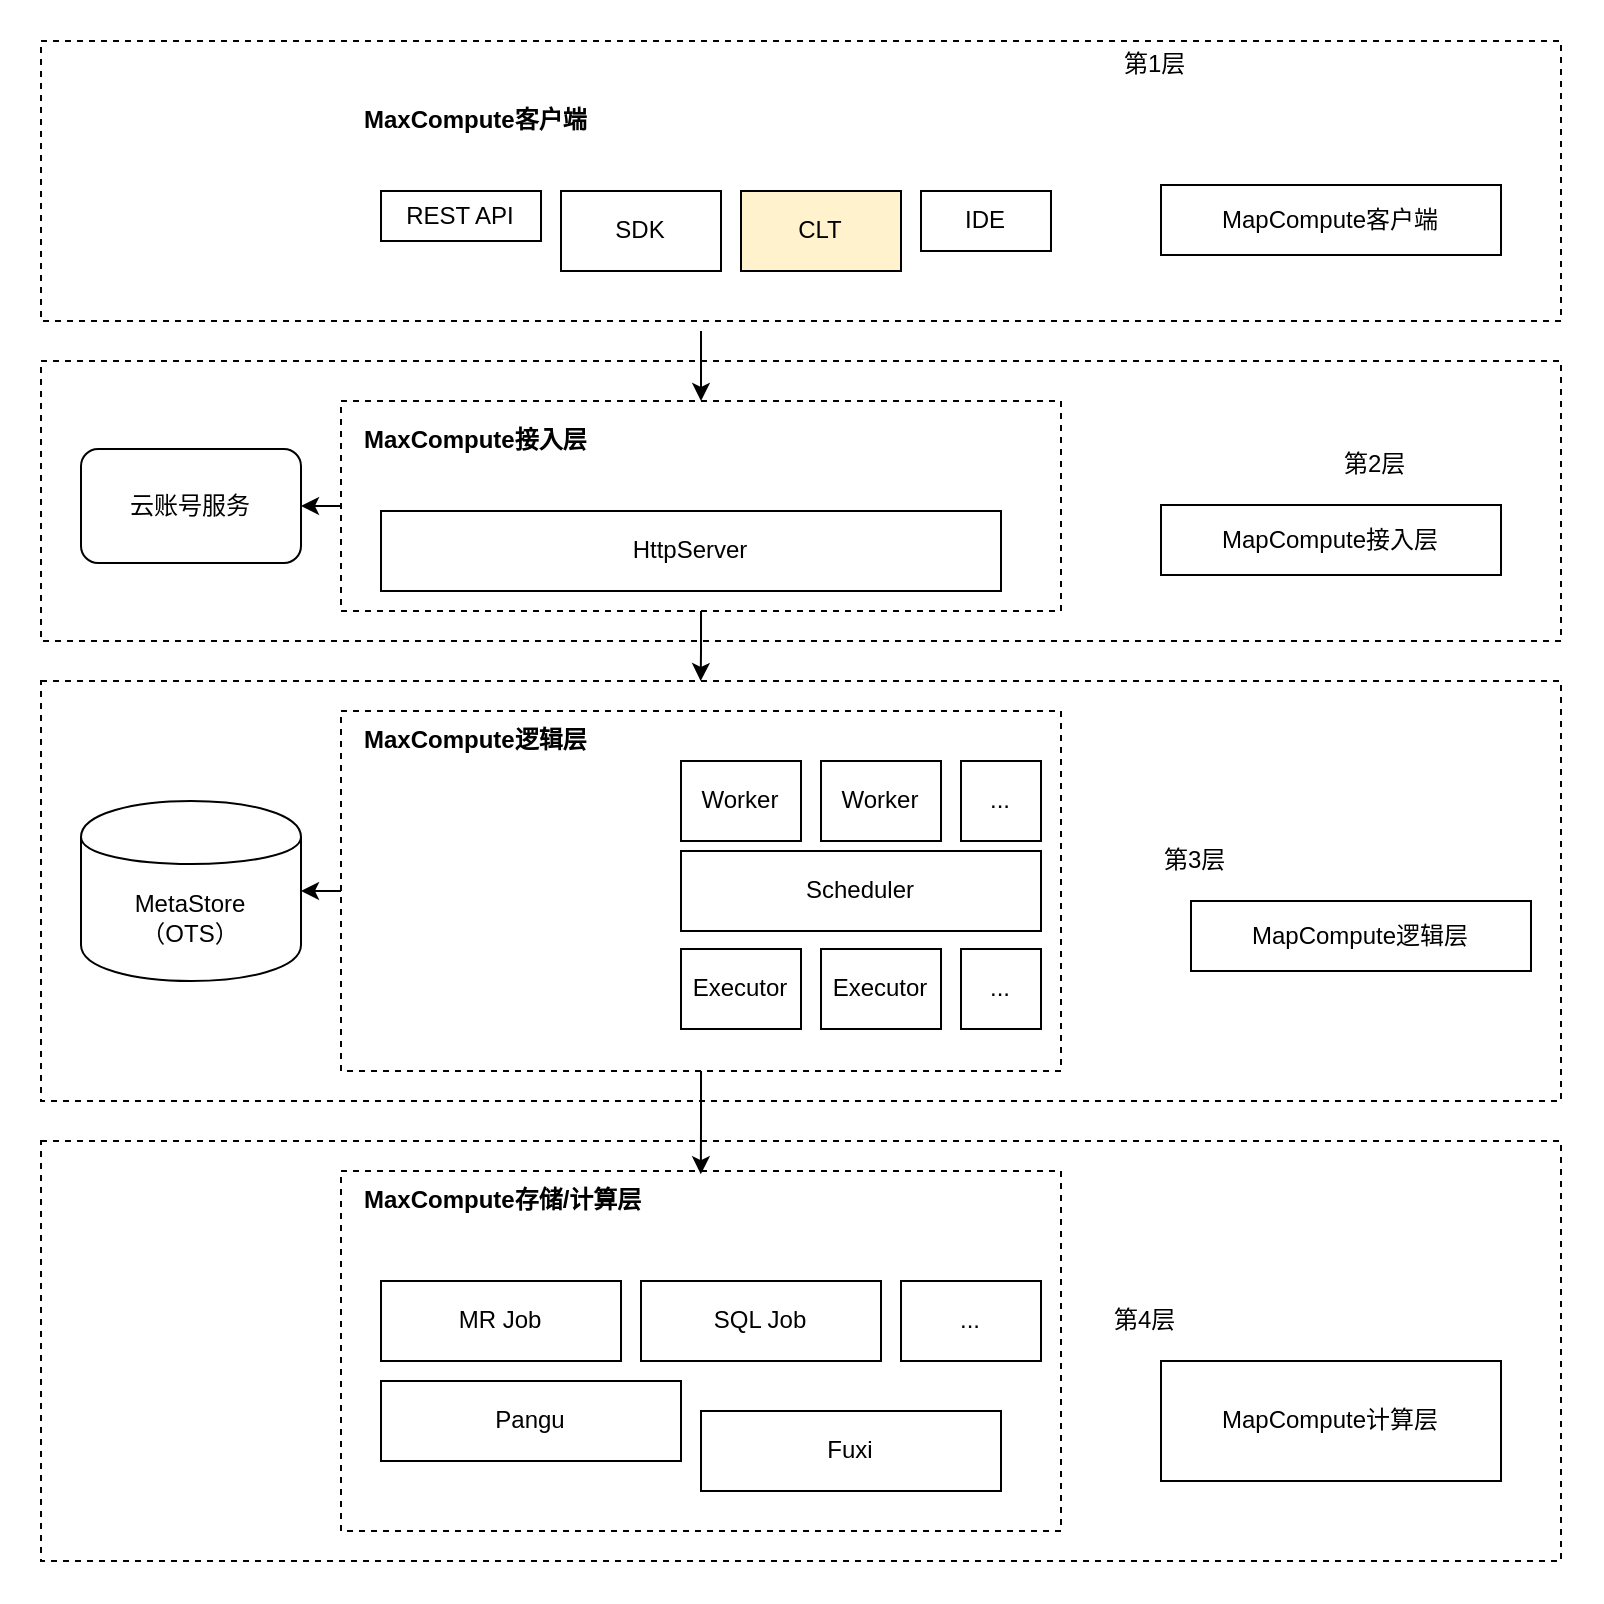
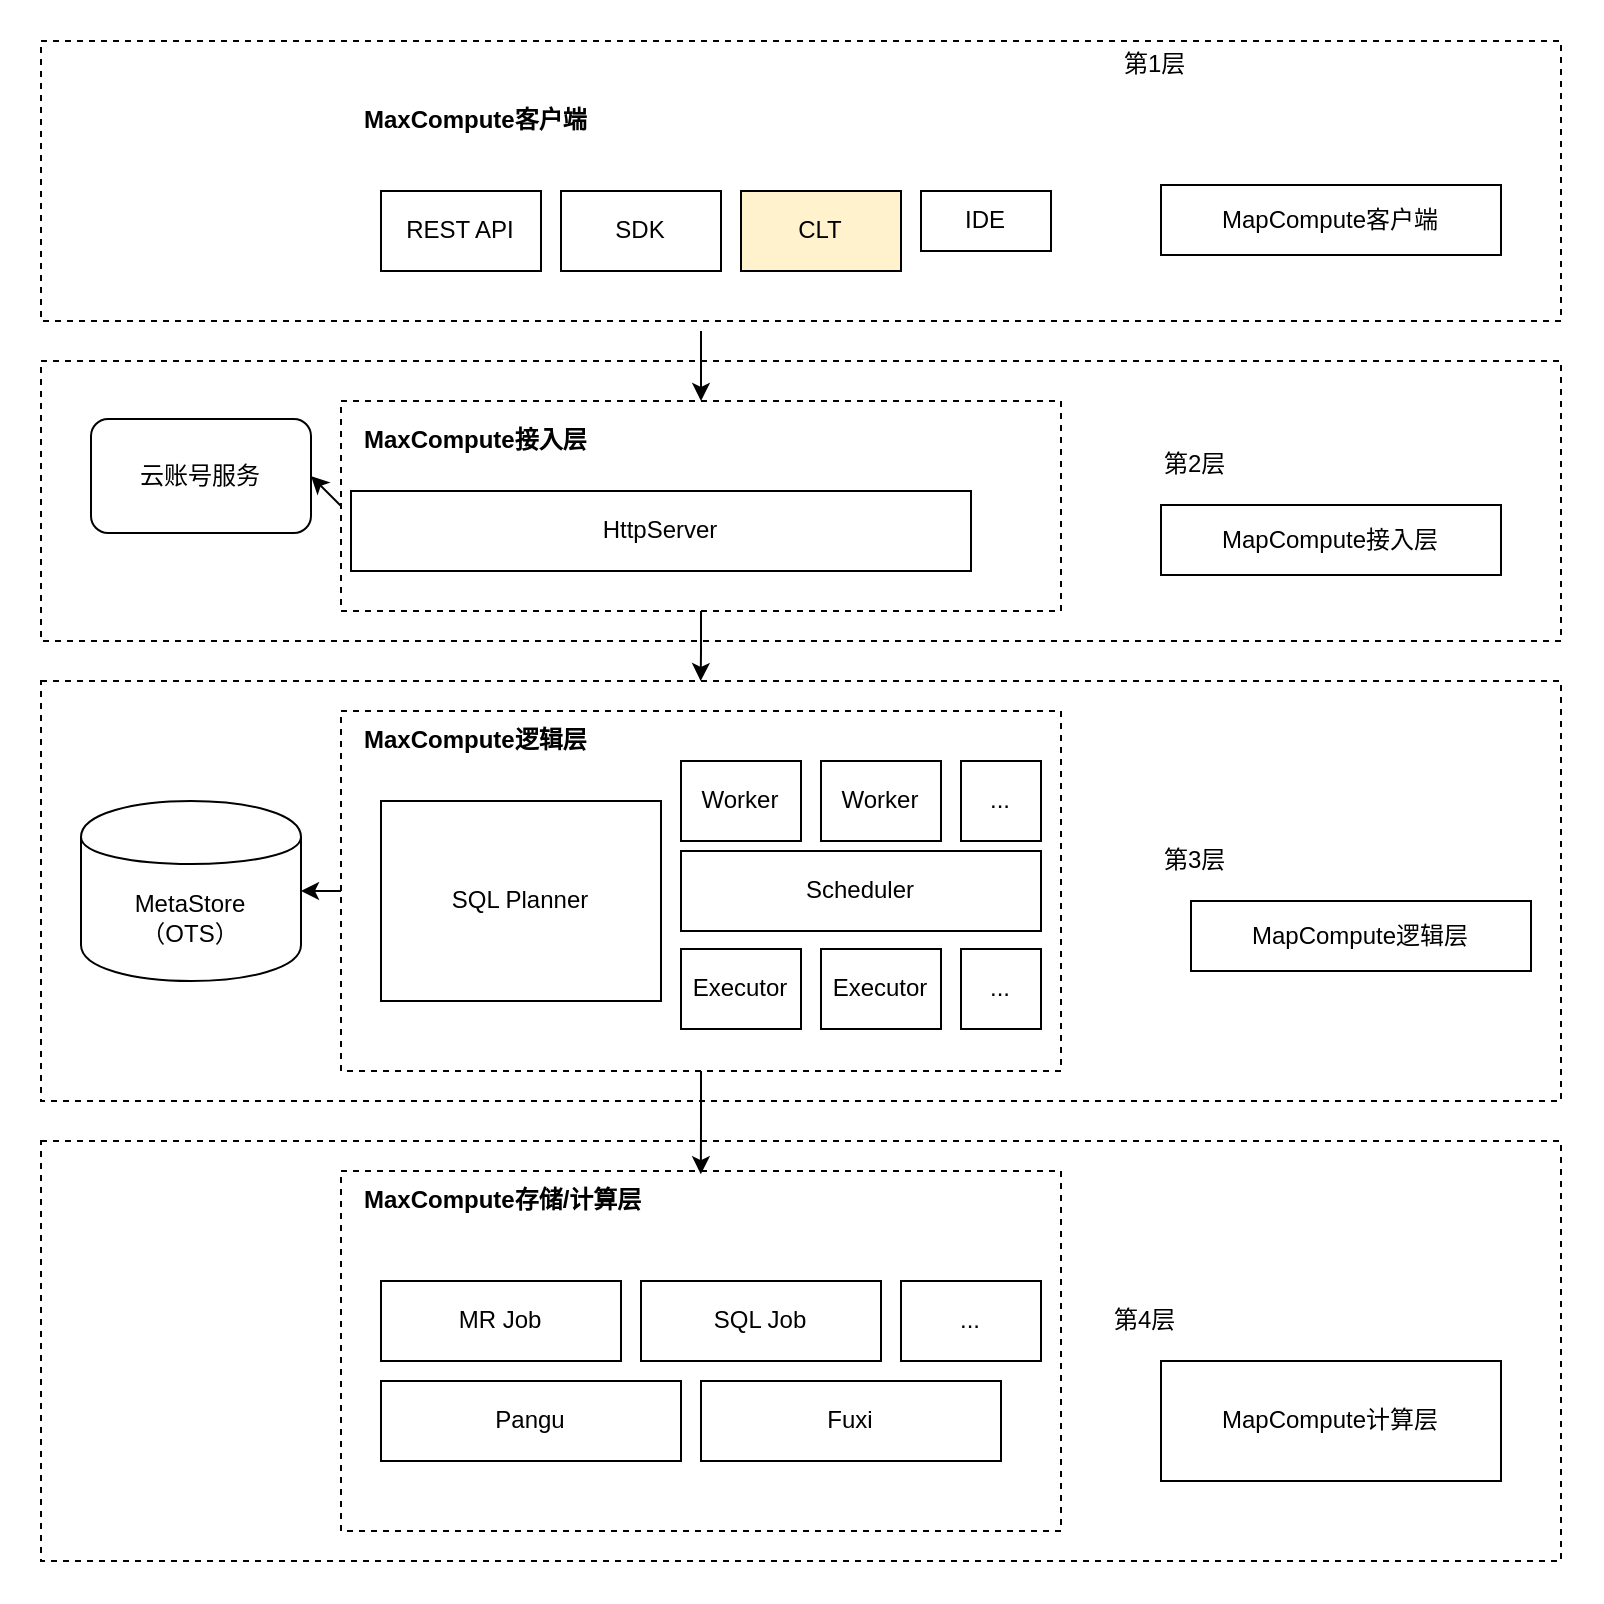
(461, 216) -> (461, 231)
(1381, 465) -> (1201, 465)
(191, 506) -> (201, 476)
(691, 551) -> (661, 531)
none -> (521, 901)
(851, 1451) -> (851, 1421)
